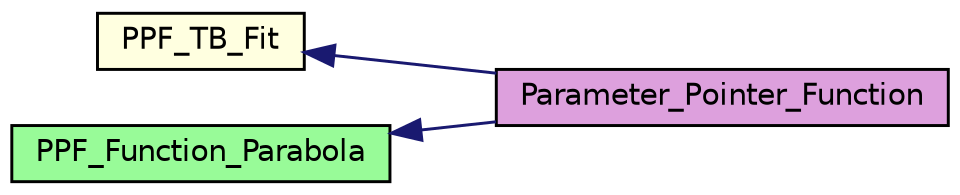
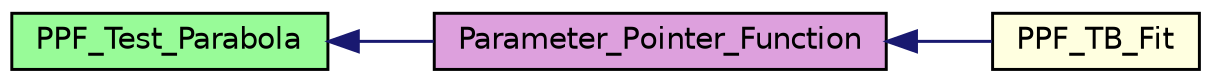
(415, 64) -> (954, 41)
(201, 154) -> (170, 41)
